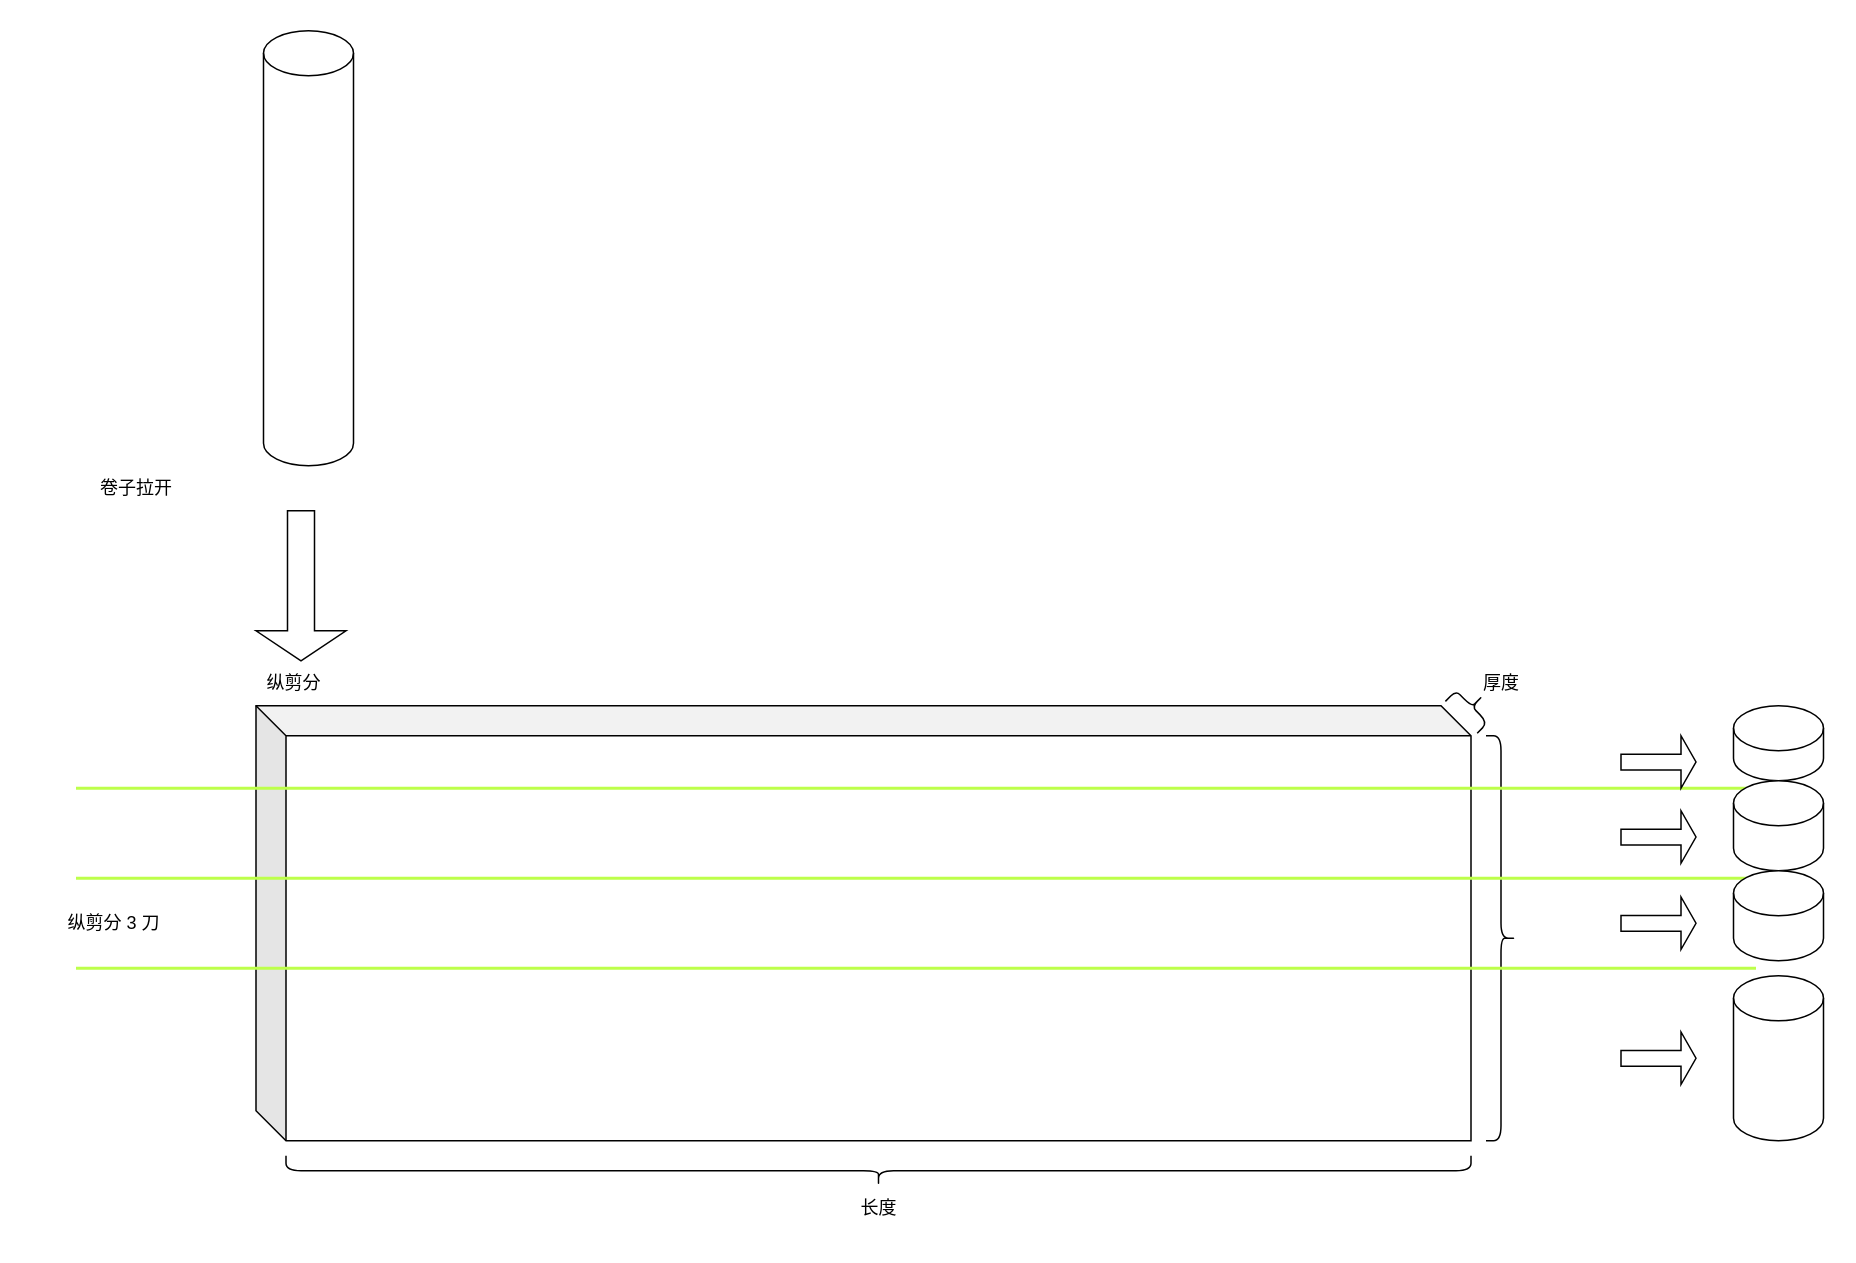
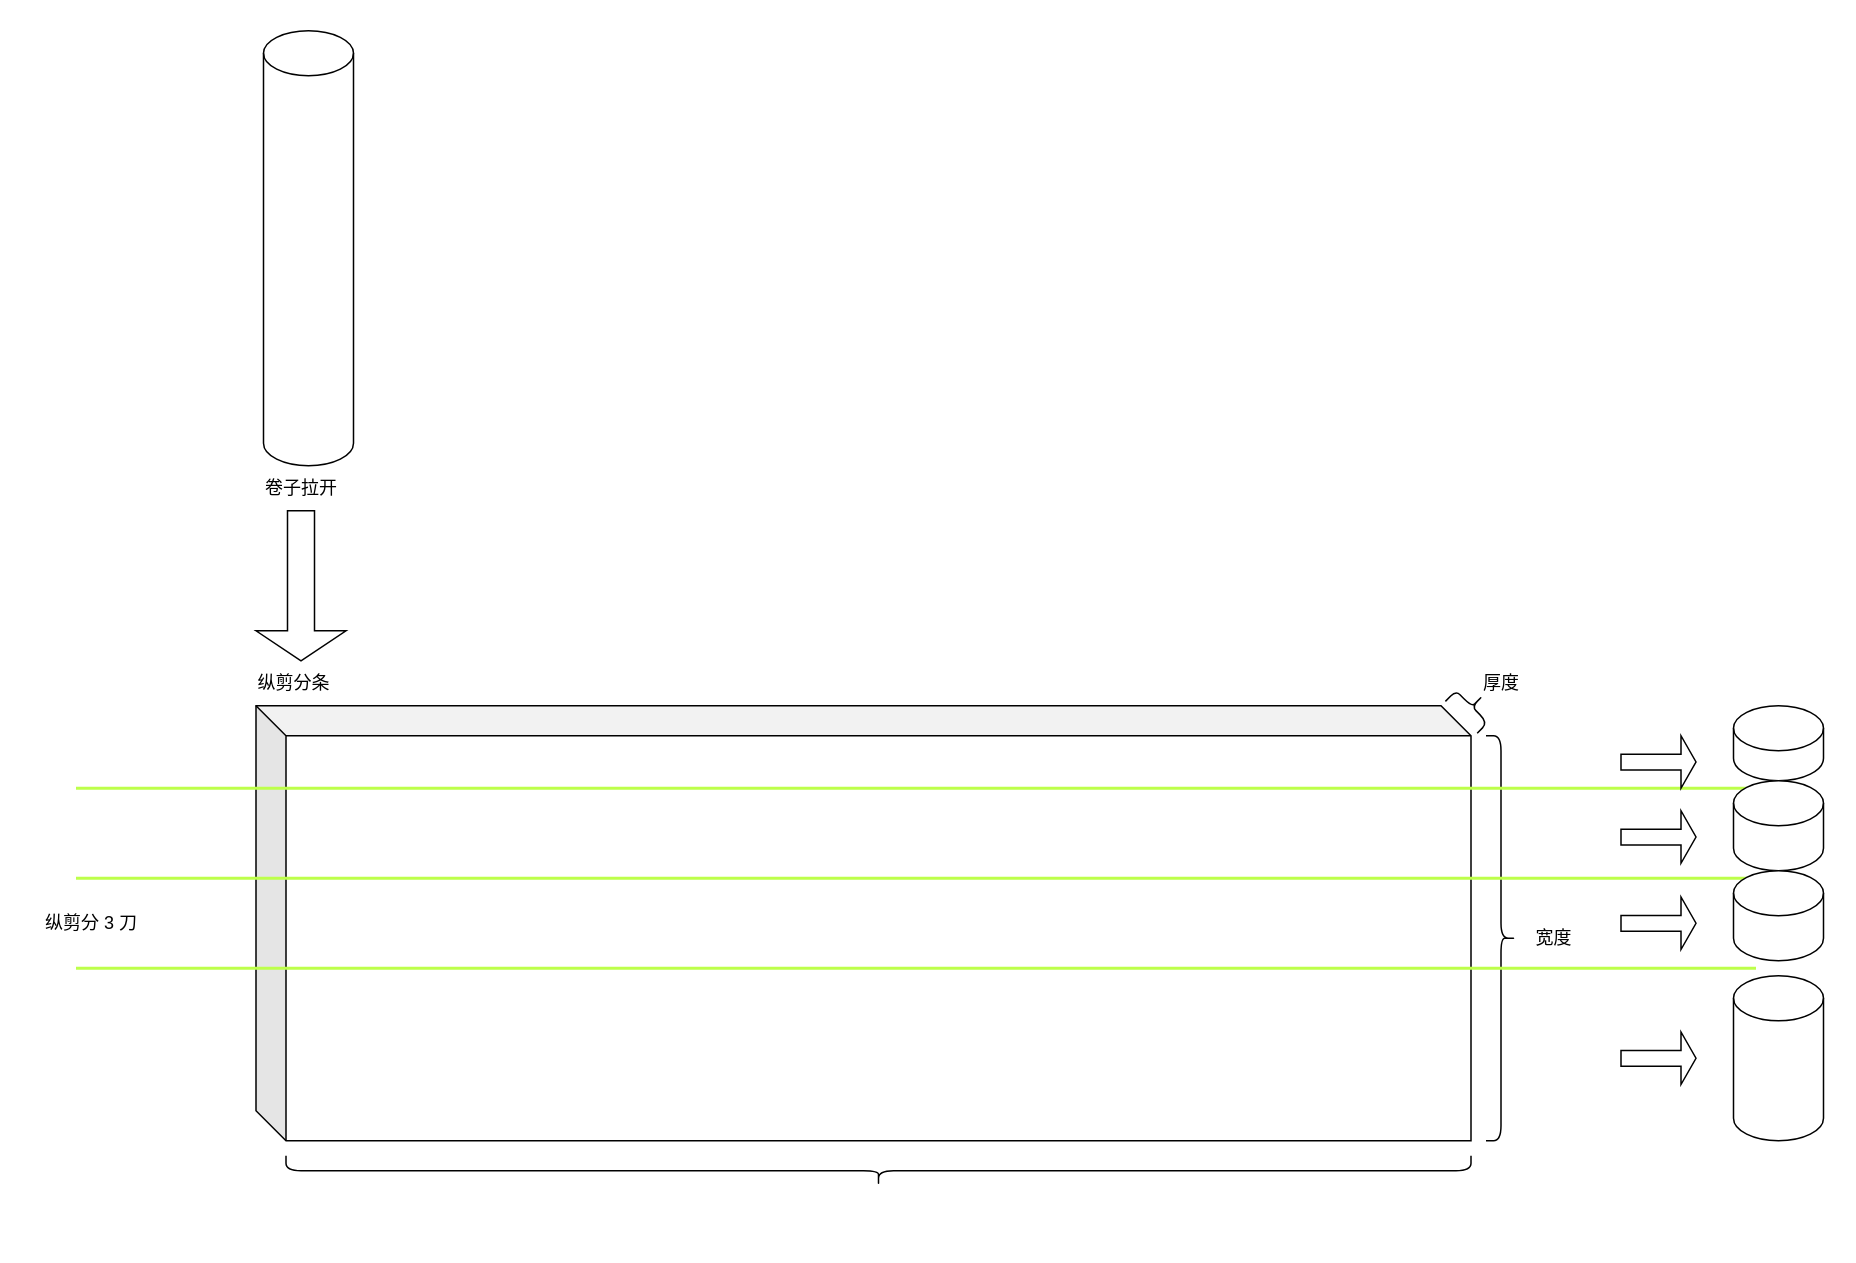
(136, 488) -> (301, 488)
(294, 683) -> (294, 683)
(113, 923) -> (91, 923)
none -> (1553, 938)
(878, 1208) -> none
